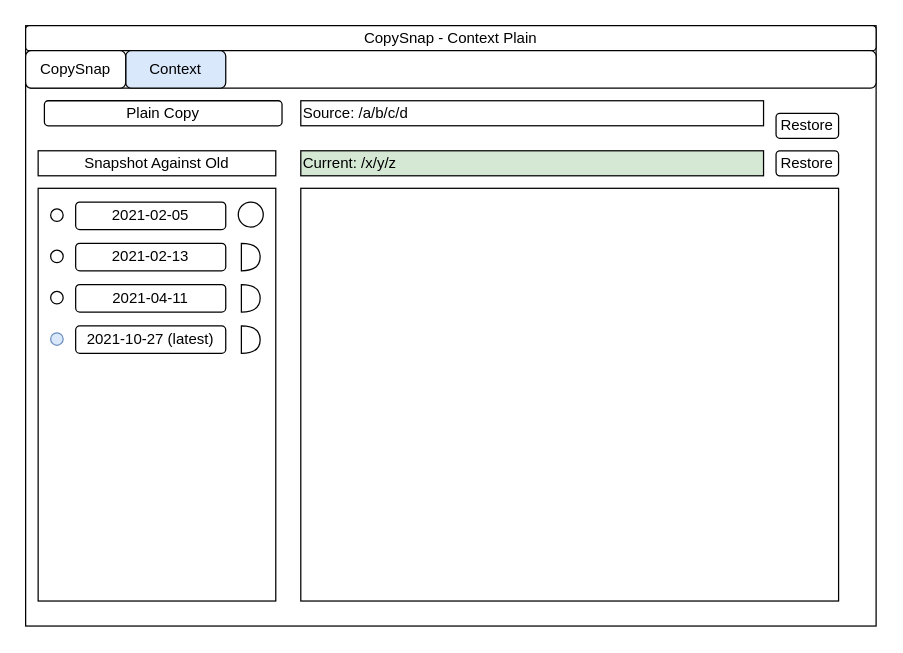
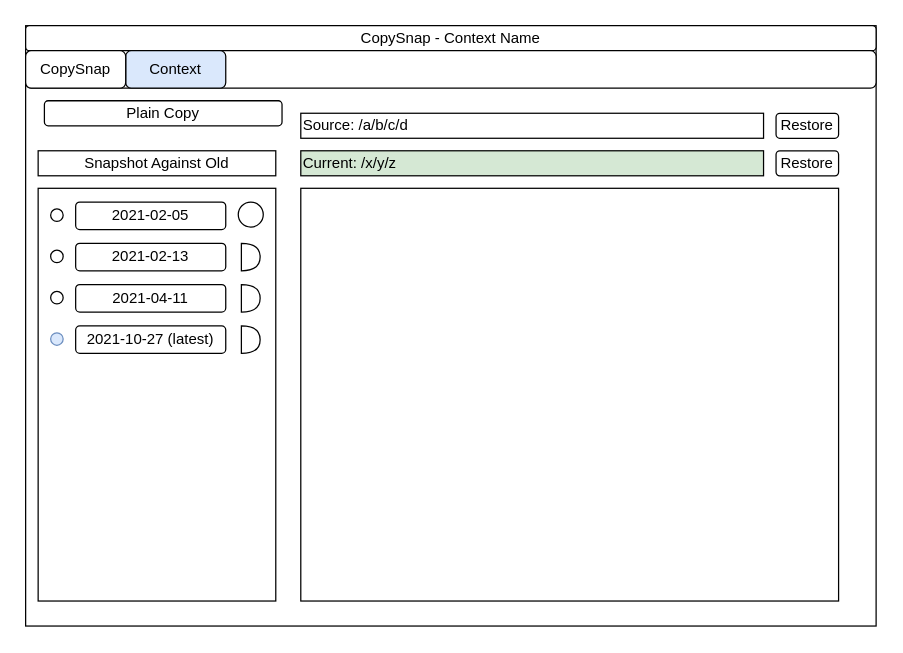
(451, 38) -> (451, 38)
(532, 113) -> (532, 126)
